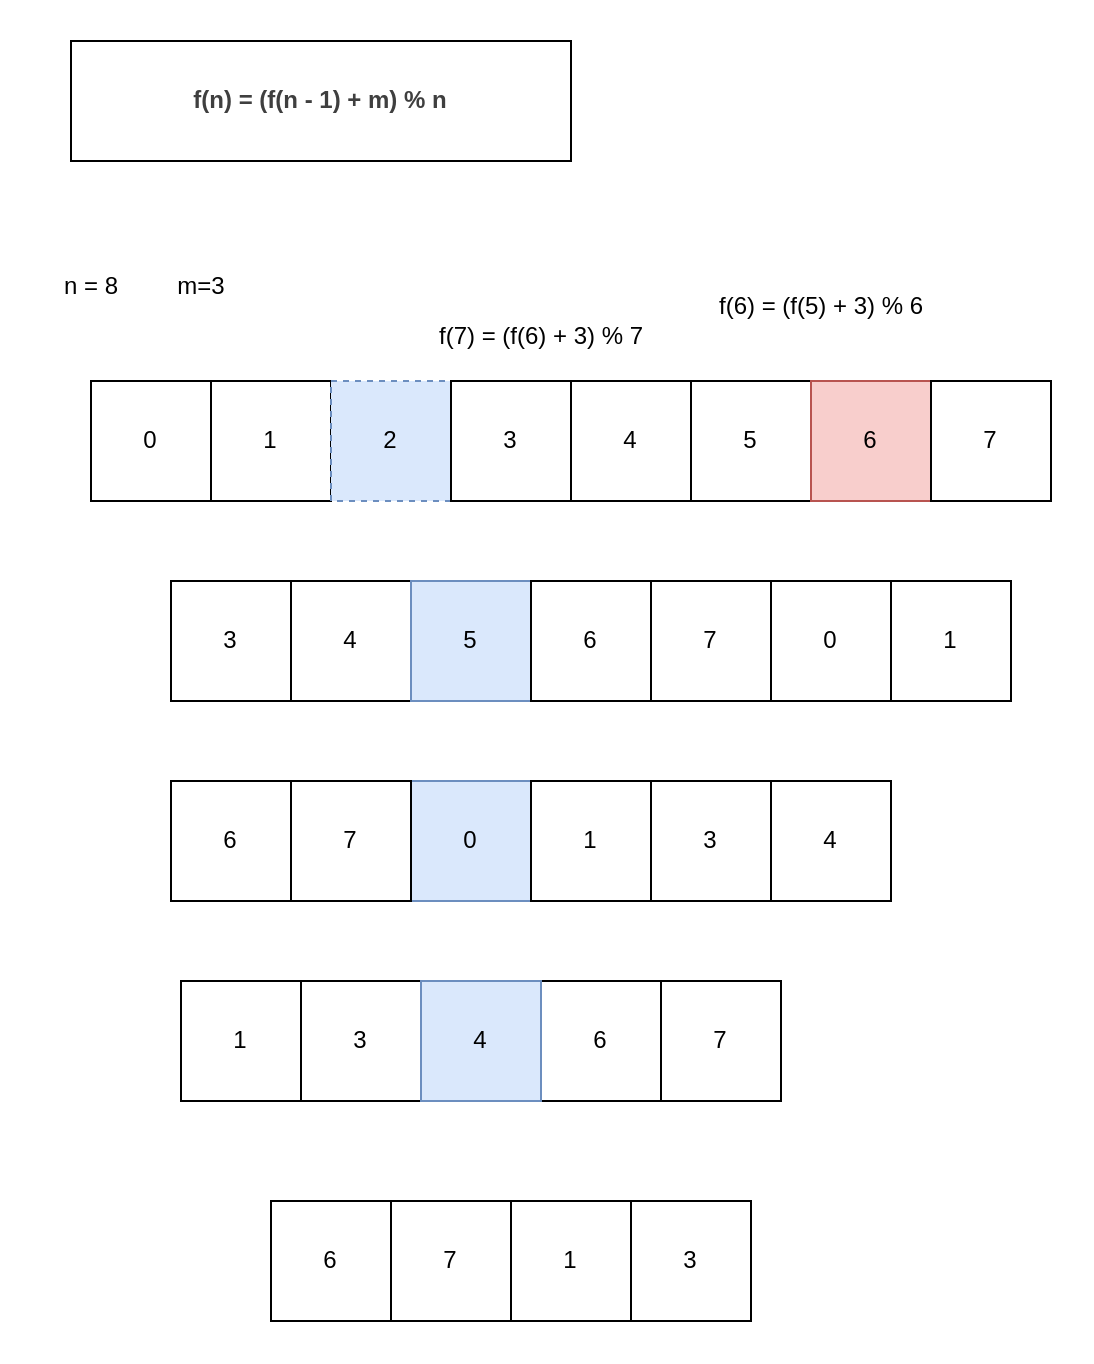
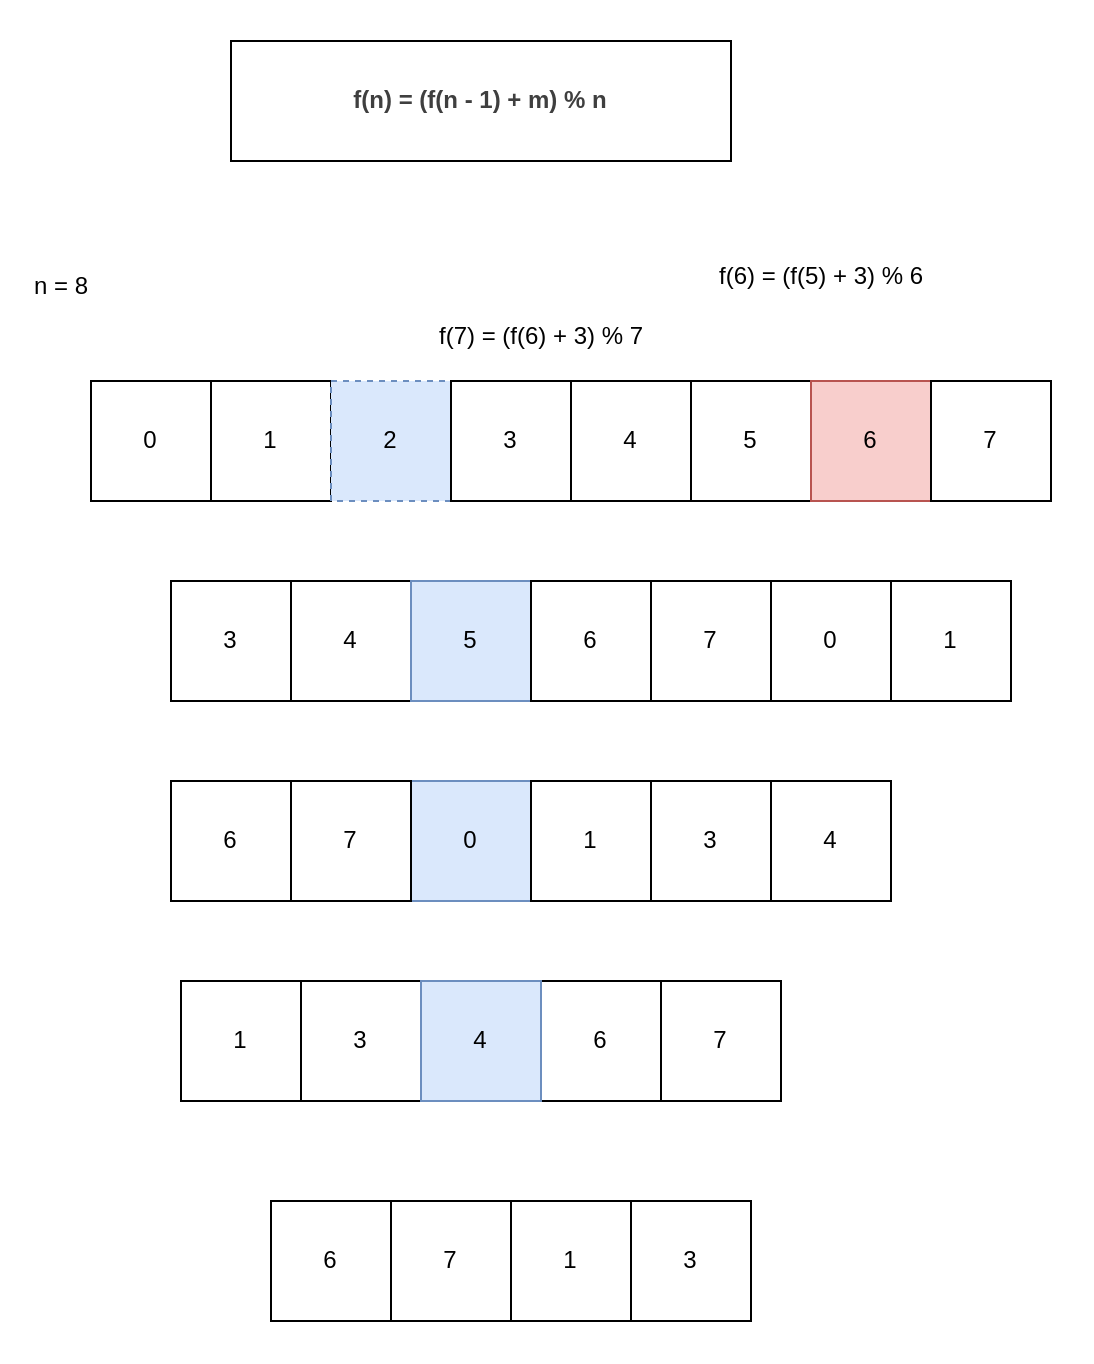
(321, 101) -> (481, 101)
(91, 287) -> (61, 287)
(201, 287) -> none
(821, 307) -> (821, 277)
